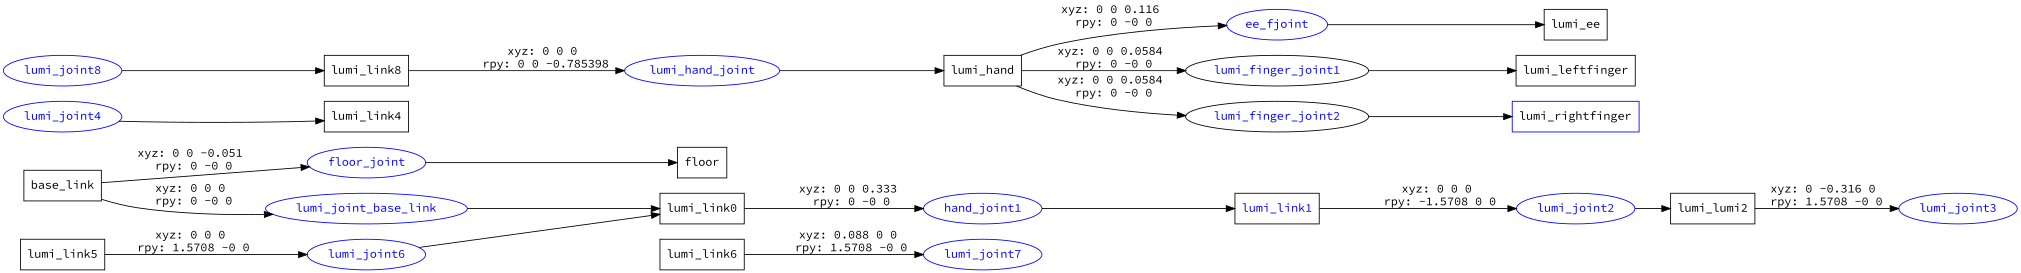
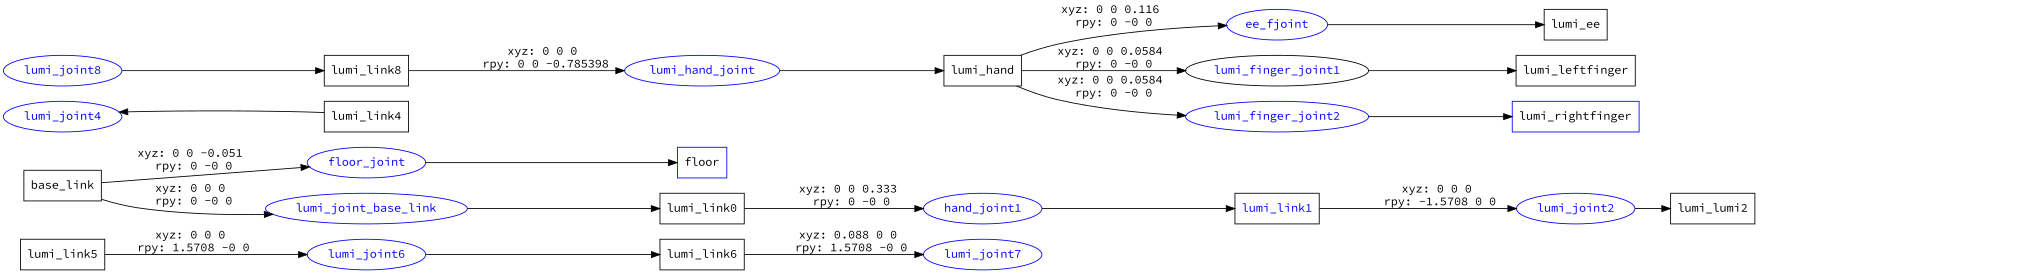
(1277, 117) -> (1277, 117)
(217, 122) -> (226, 111)
(702, 163) -> (702, 163)
(1958, 209) -> none
(535, 231) -> (539, 255)
